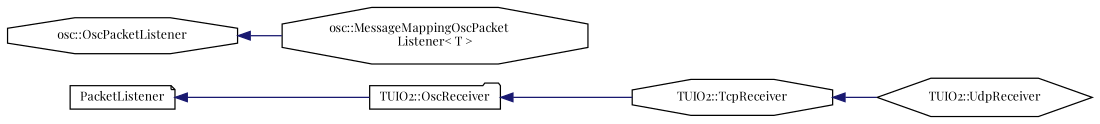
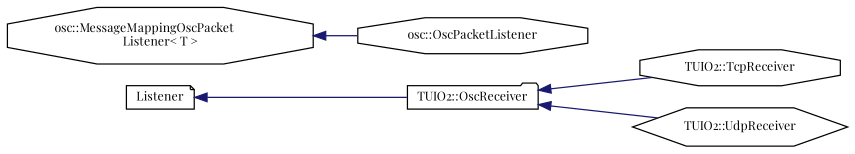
(266, 36) -> (342, 36)
(123, 97) -> (160, 97)
(861, 97) -> (604, 112)
